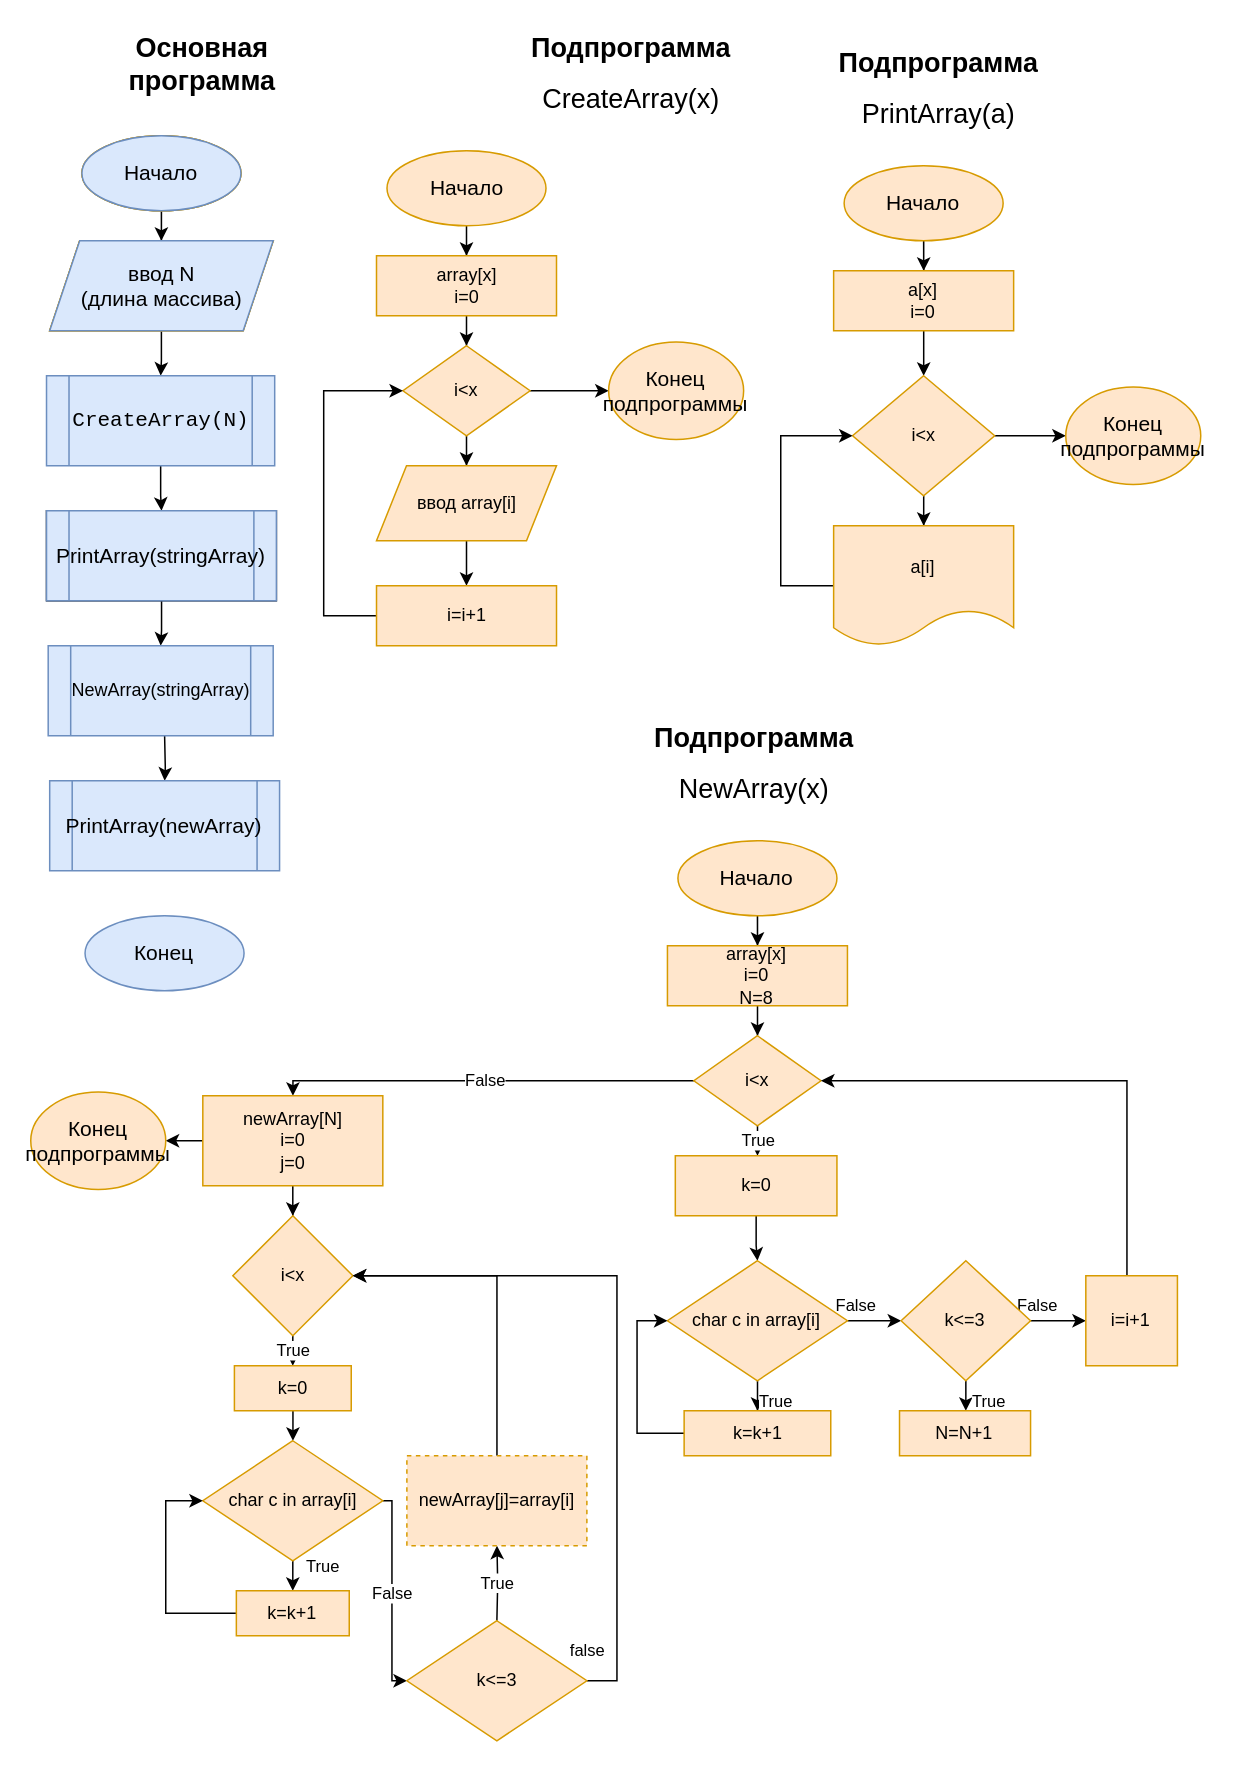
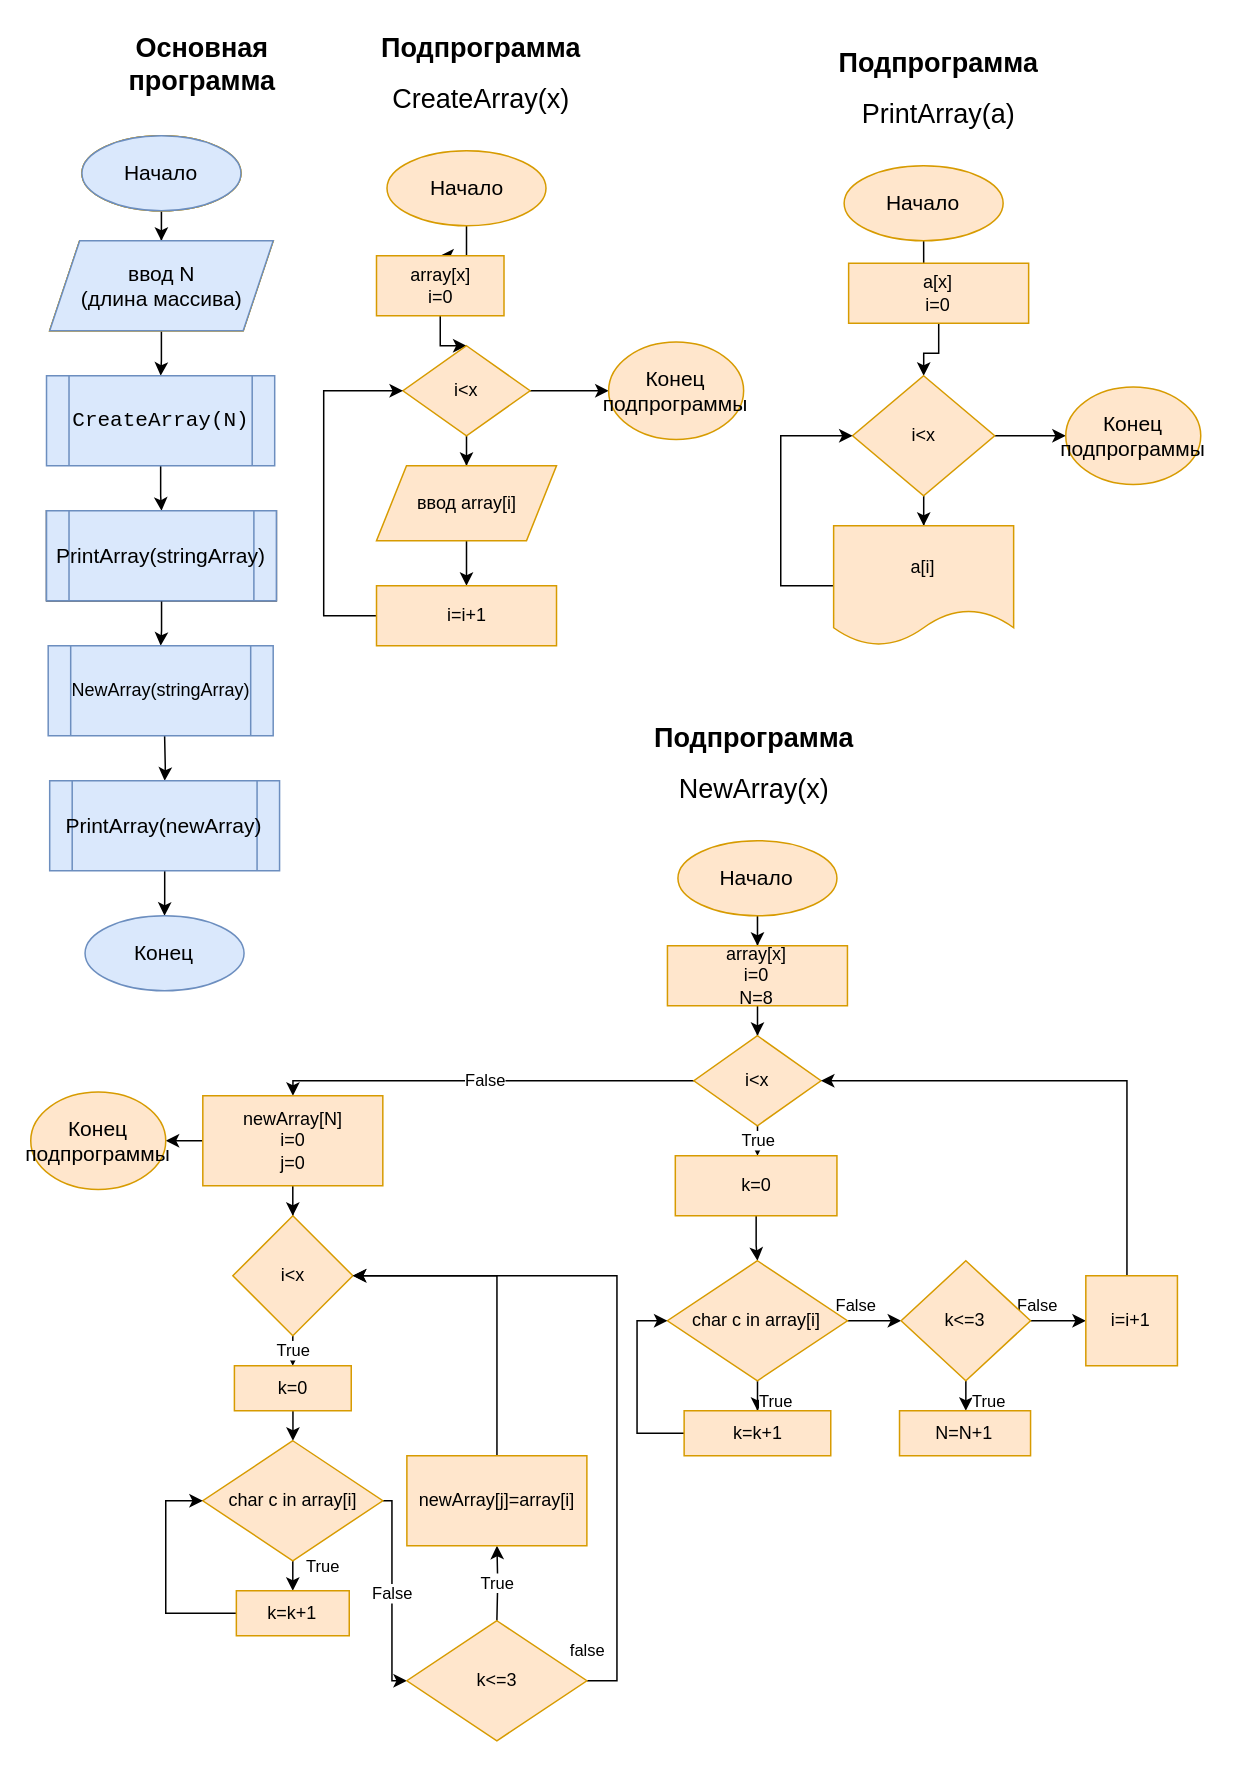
(631, 83) -> (481, 83)
(467, 286) -> (440, 286)
(924, 301) -> (939, 293)
none -> (165, 888)
(497, 1501) -> (497, 1501)
